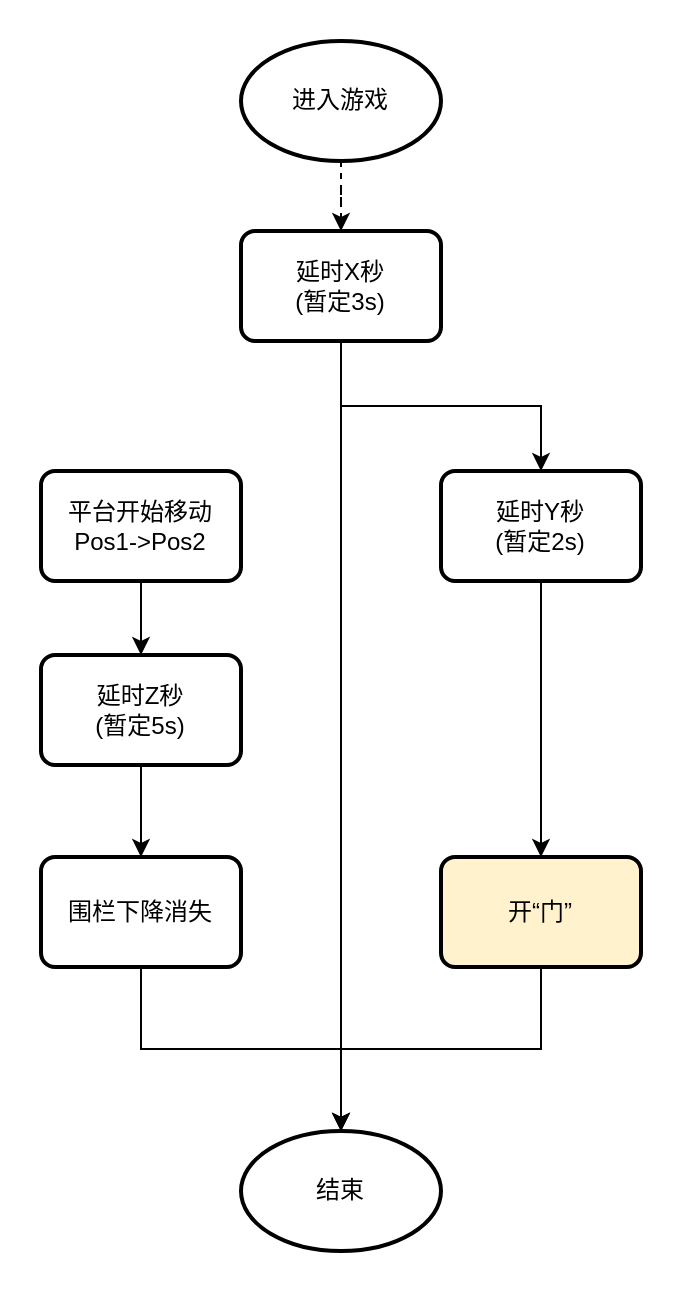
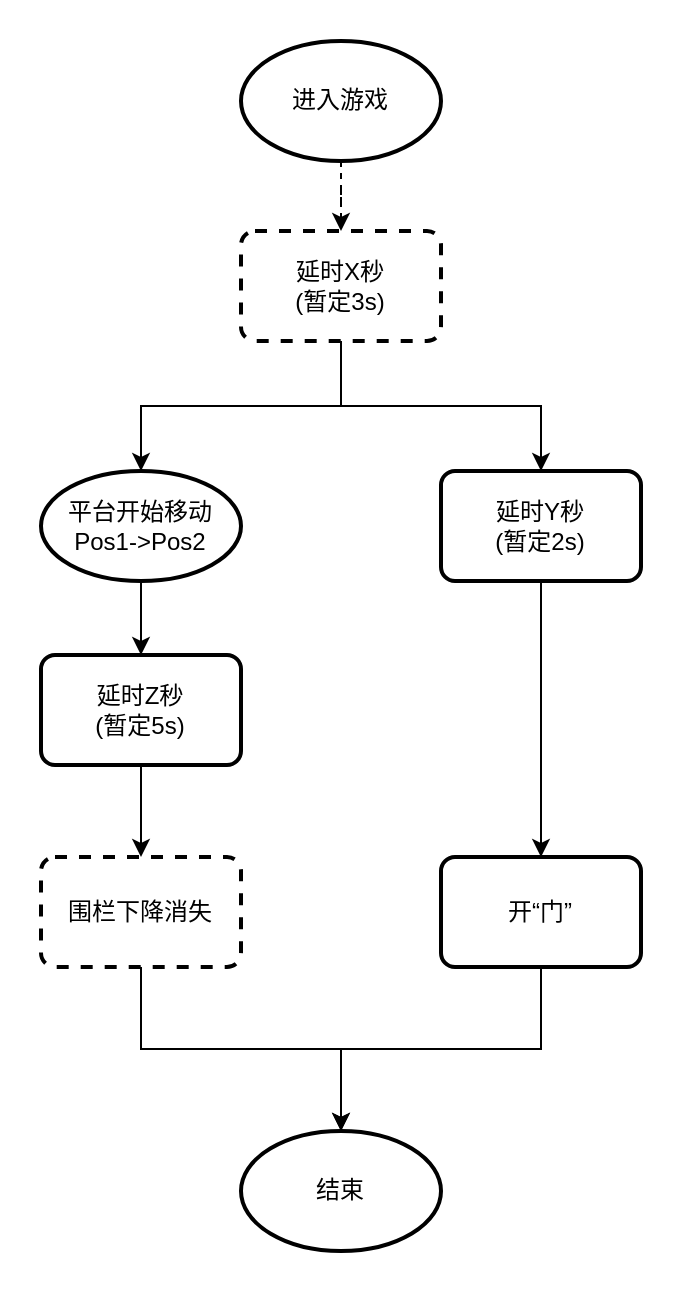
(341, 286) -> (341, 286)
(141, 526) -> (141, 526)
(341, 727) -> (214, 406)
(141, 912) -> (141, 912)
(541, 912) -> (541, 912)
